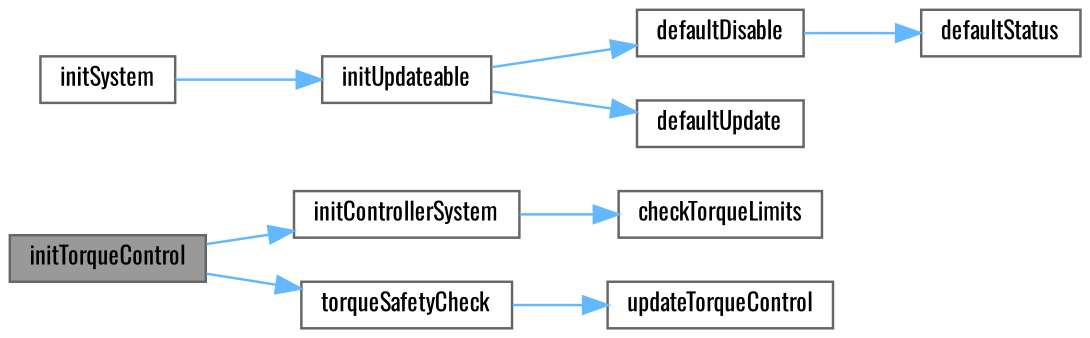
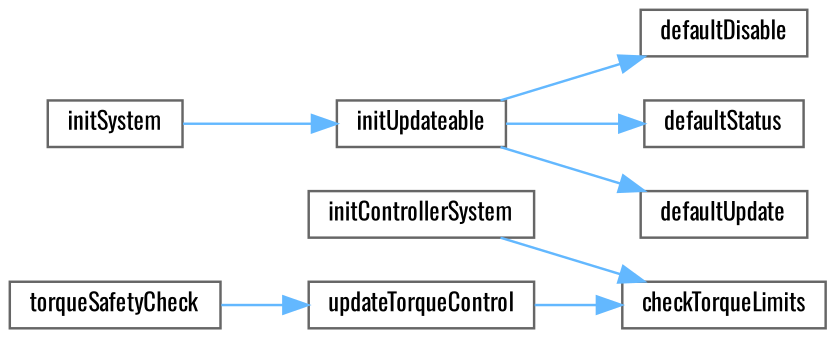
(850, 33) -> (562, 124)
(108, 258) -> none
none -> (566, 305)
